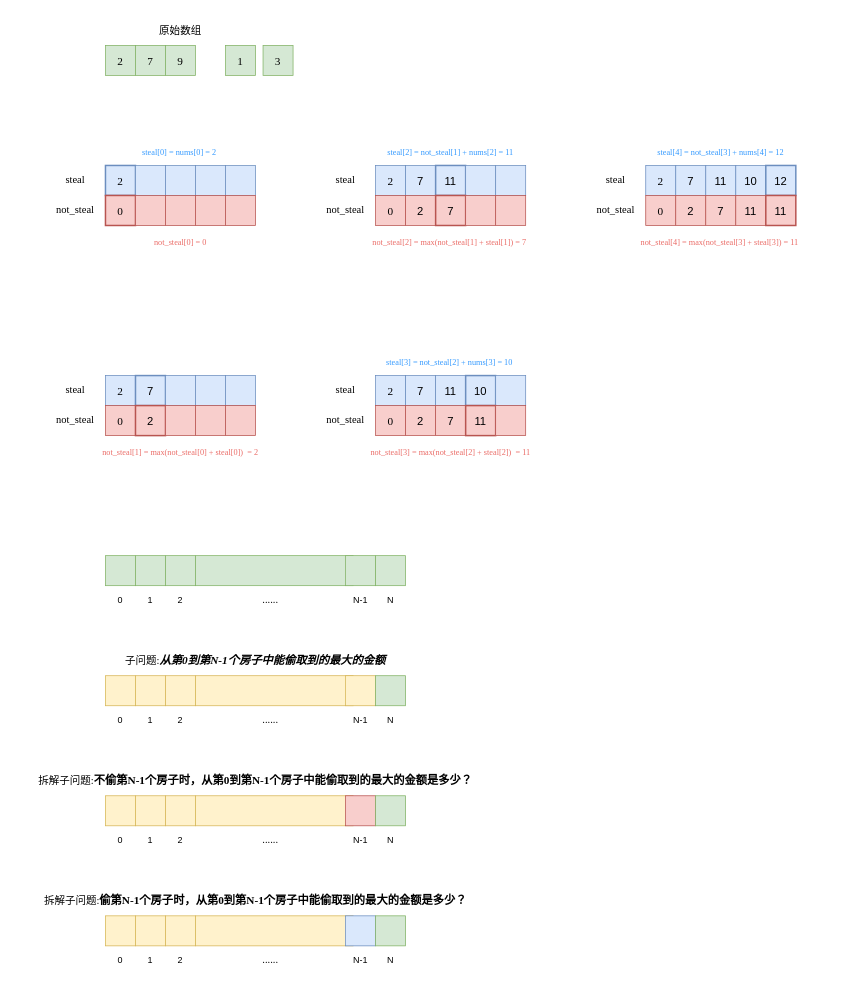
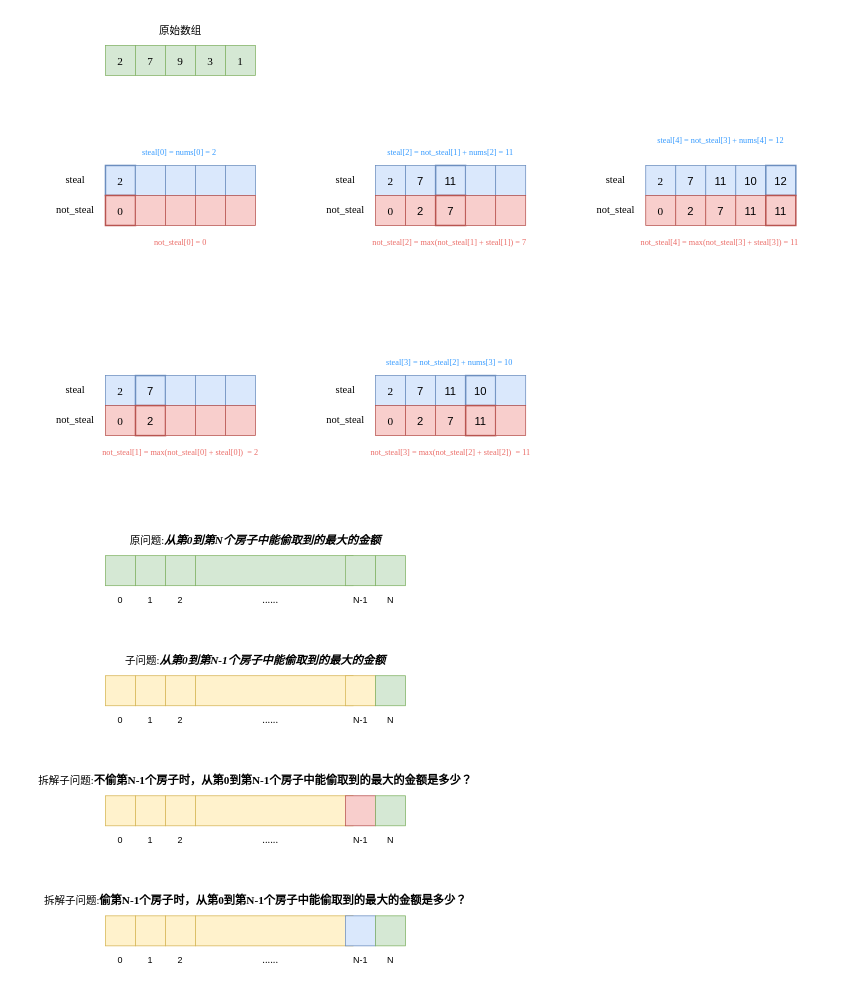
(278, 60) -> (210, 60)
(720, 150) -> (720, 139)
none -> (255, 540)
